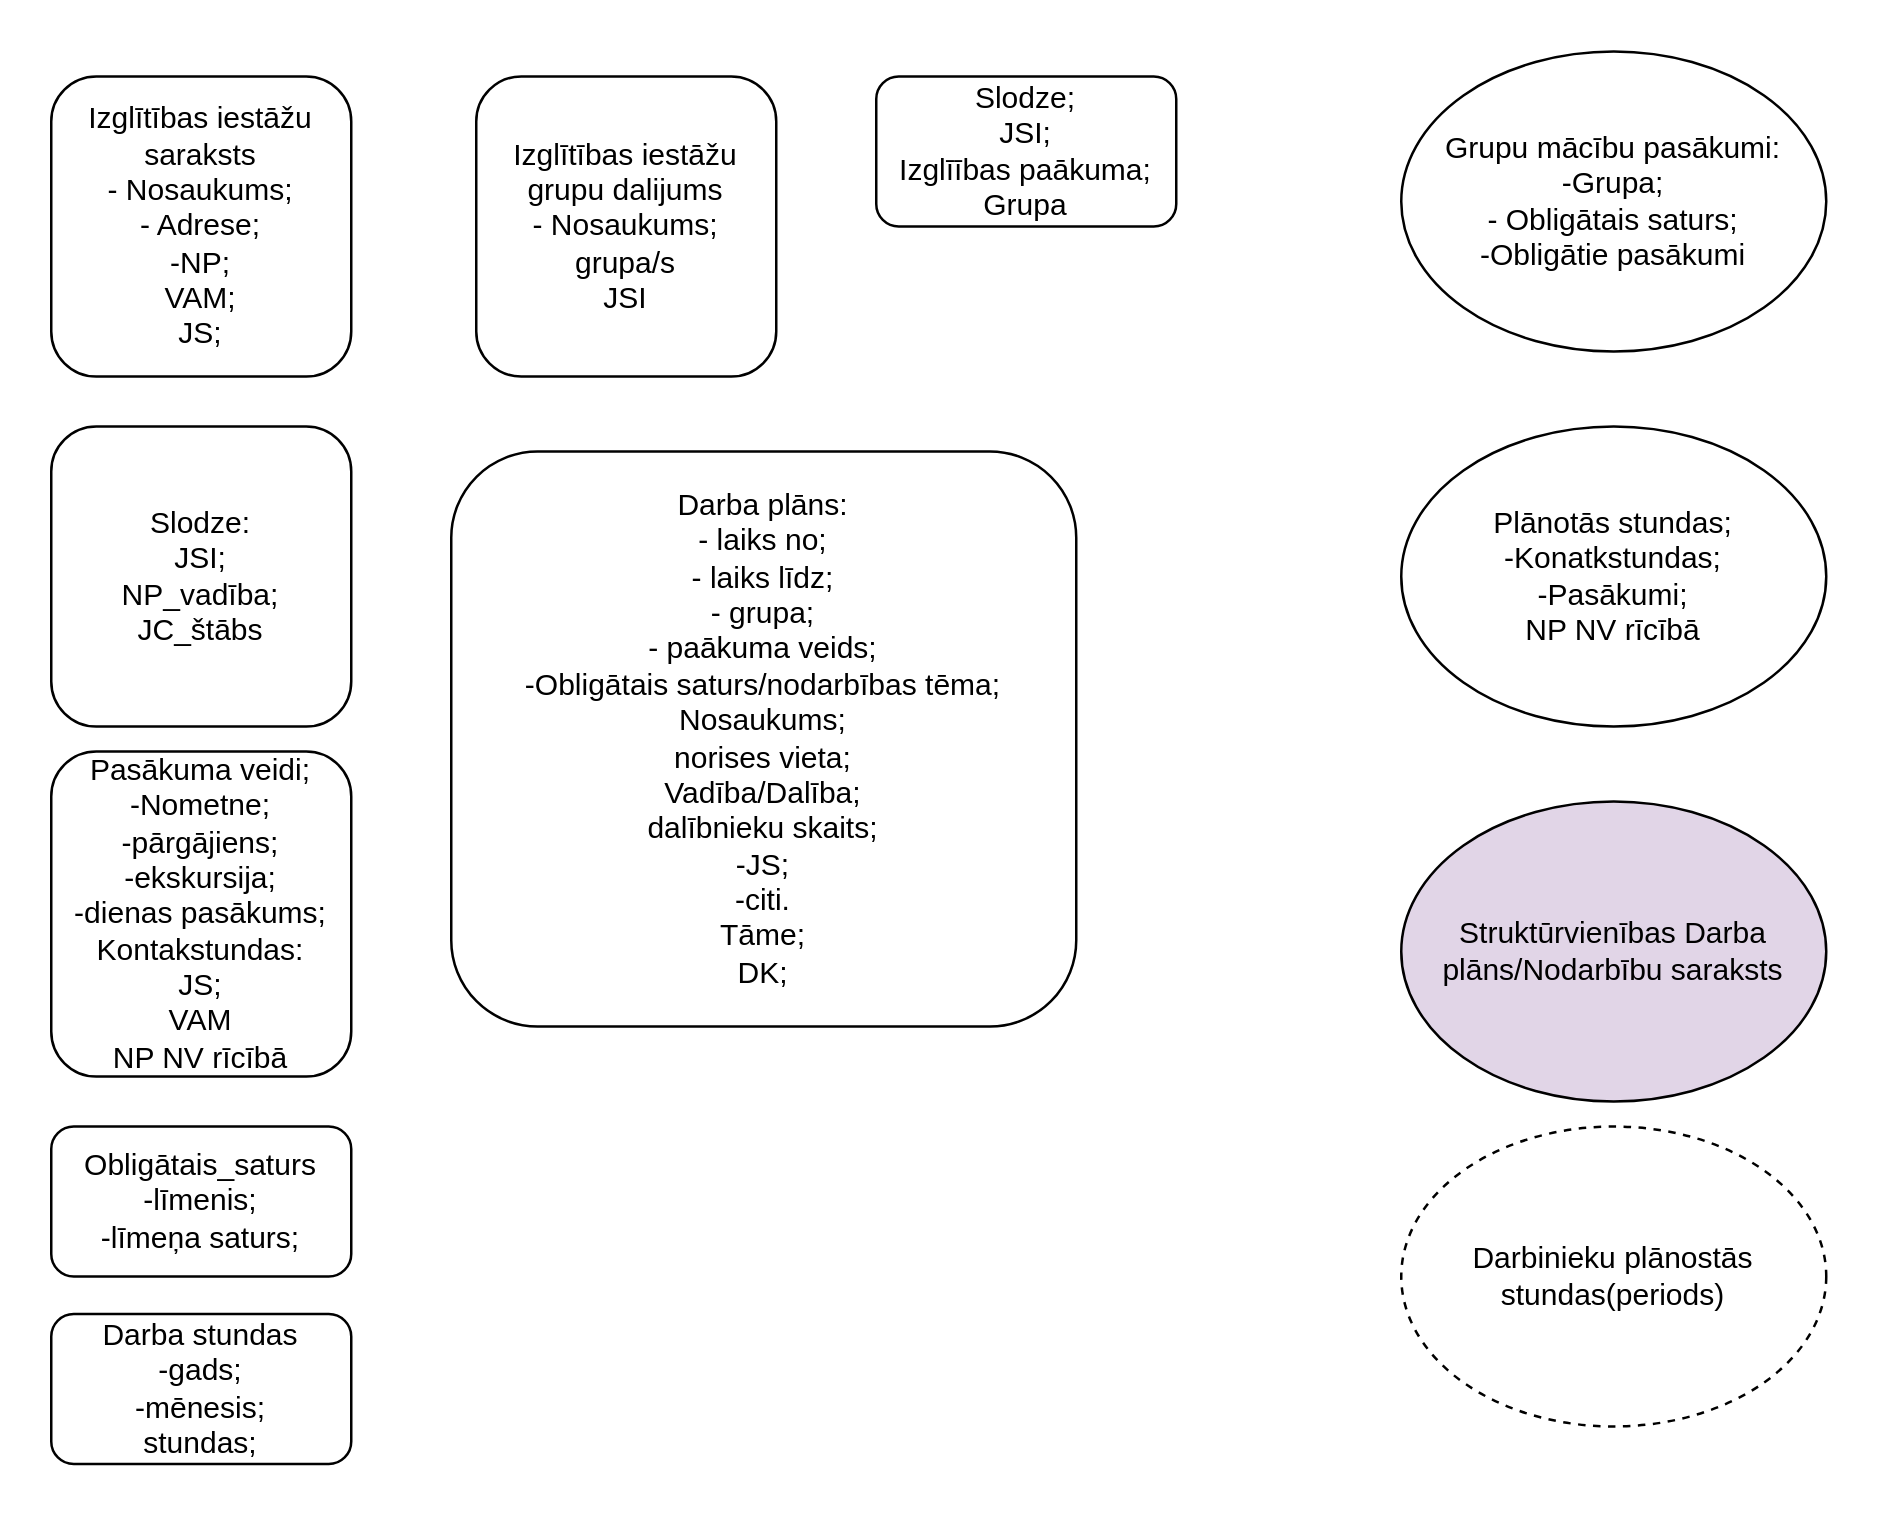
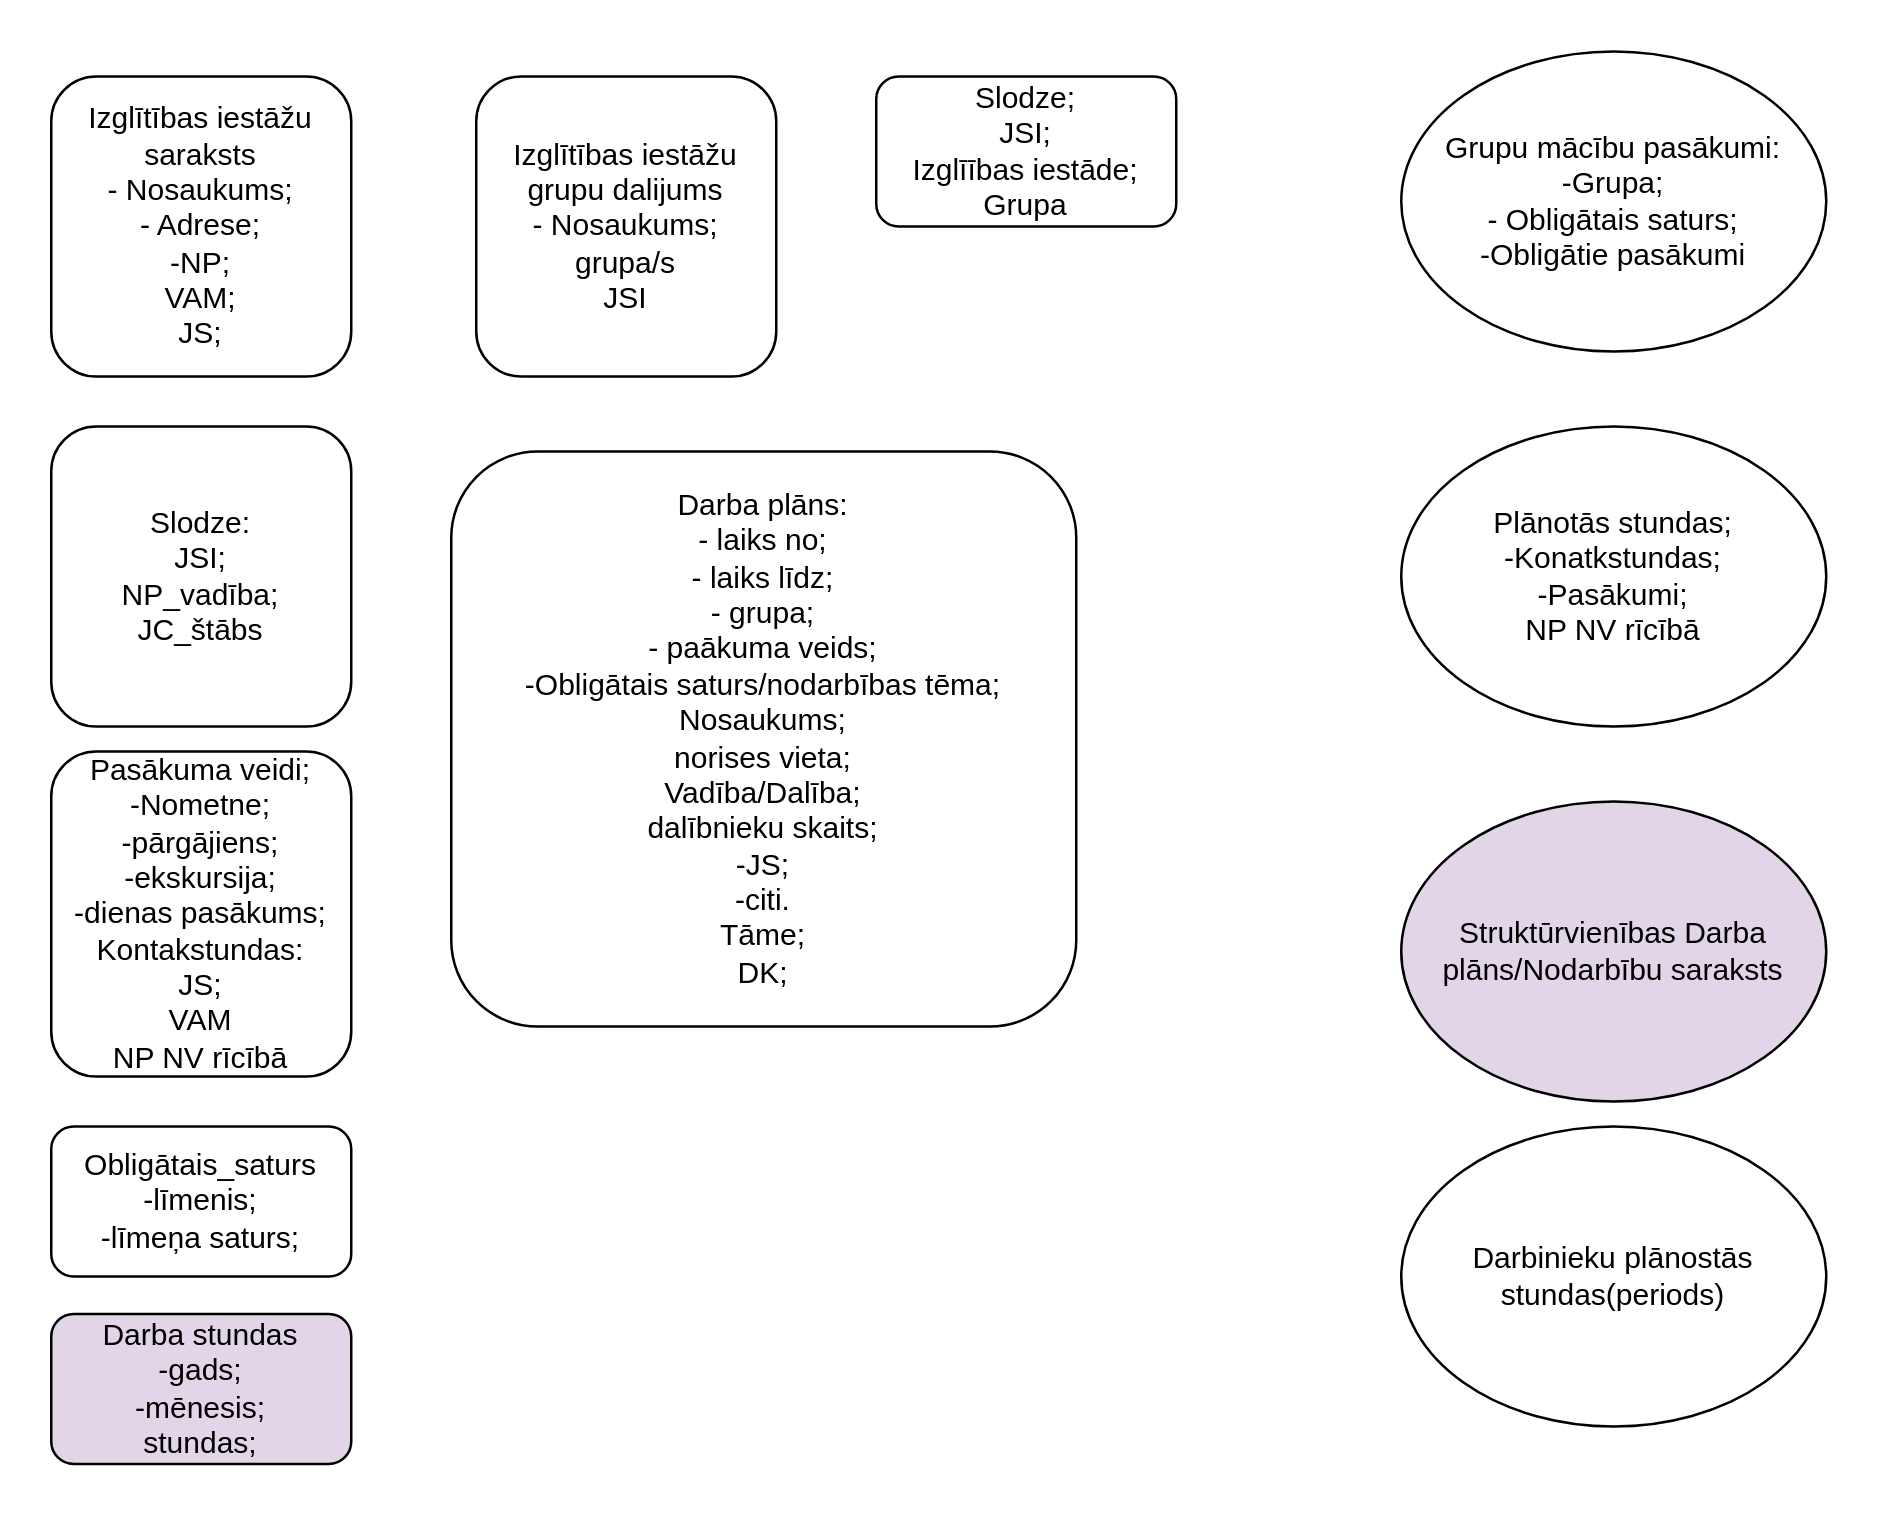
(1026, 151) -> (1026, 151)
(1614, 1276) -> (1614, 1276)
(201, 1389) -> (201, 1389)
